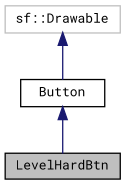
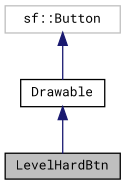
(63, 19) -> (63, 19)
(63, 93) -> (63, 93)
